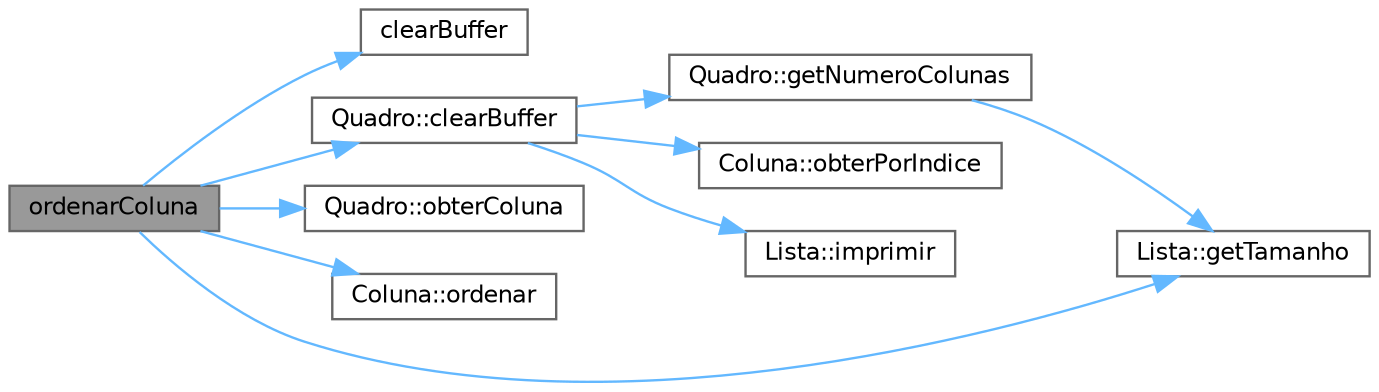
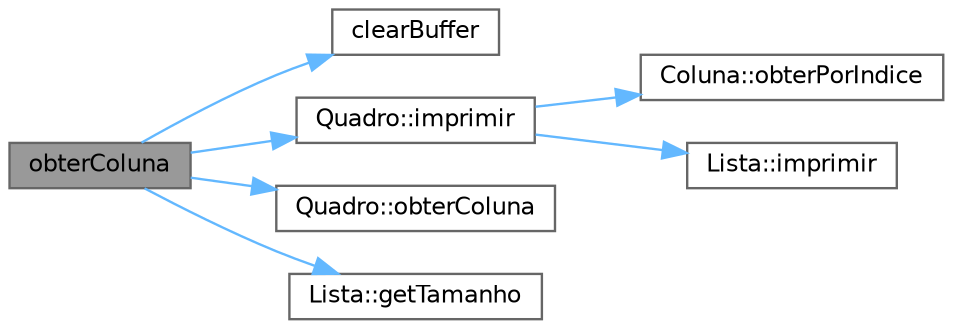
(850, 77) -> none
(444, 120) -> (416, 120)
(114, 208) -> (100, 166)
(444, 297) -> none
